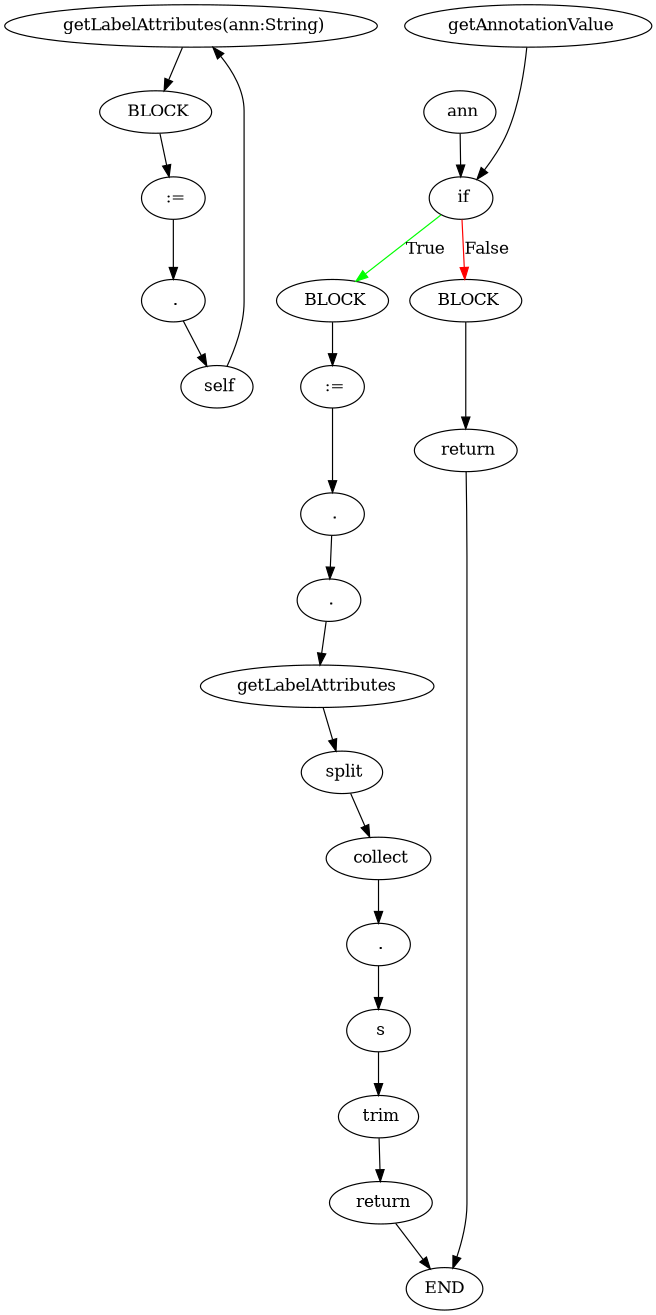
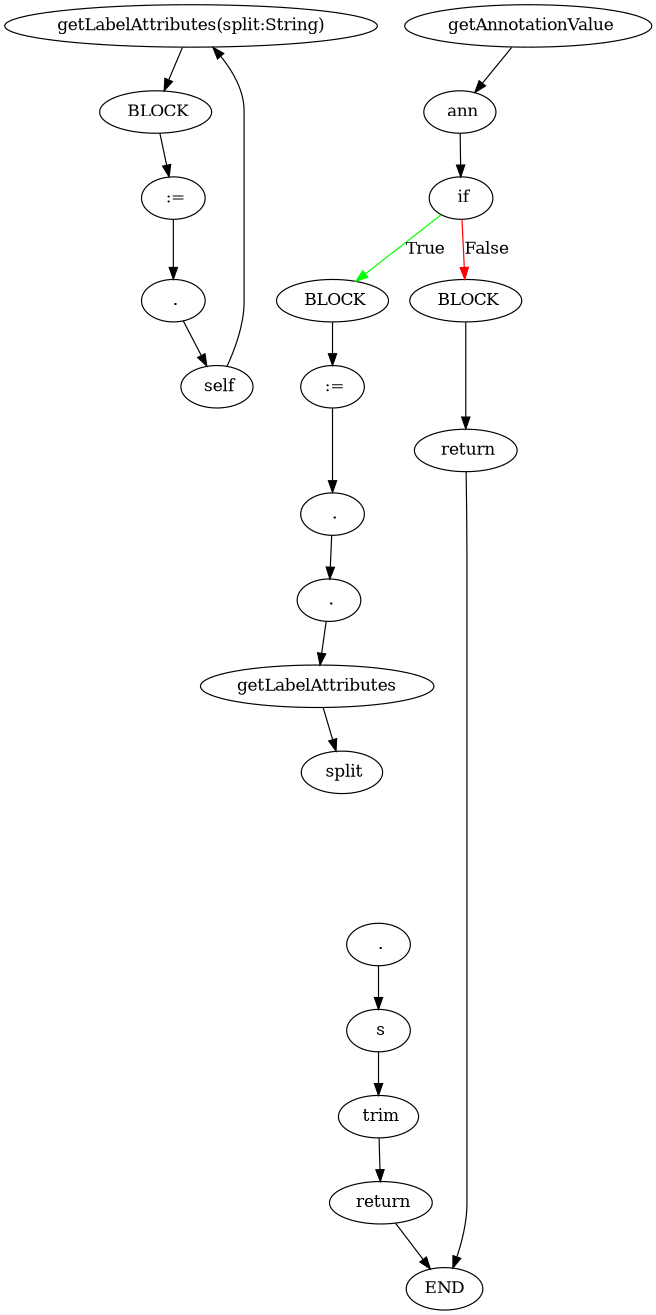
(191, 26) -> (191, 26)
(515, 112) -> (497, 65)
(379, 858) -> none
